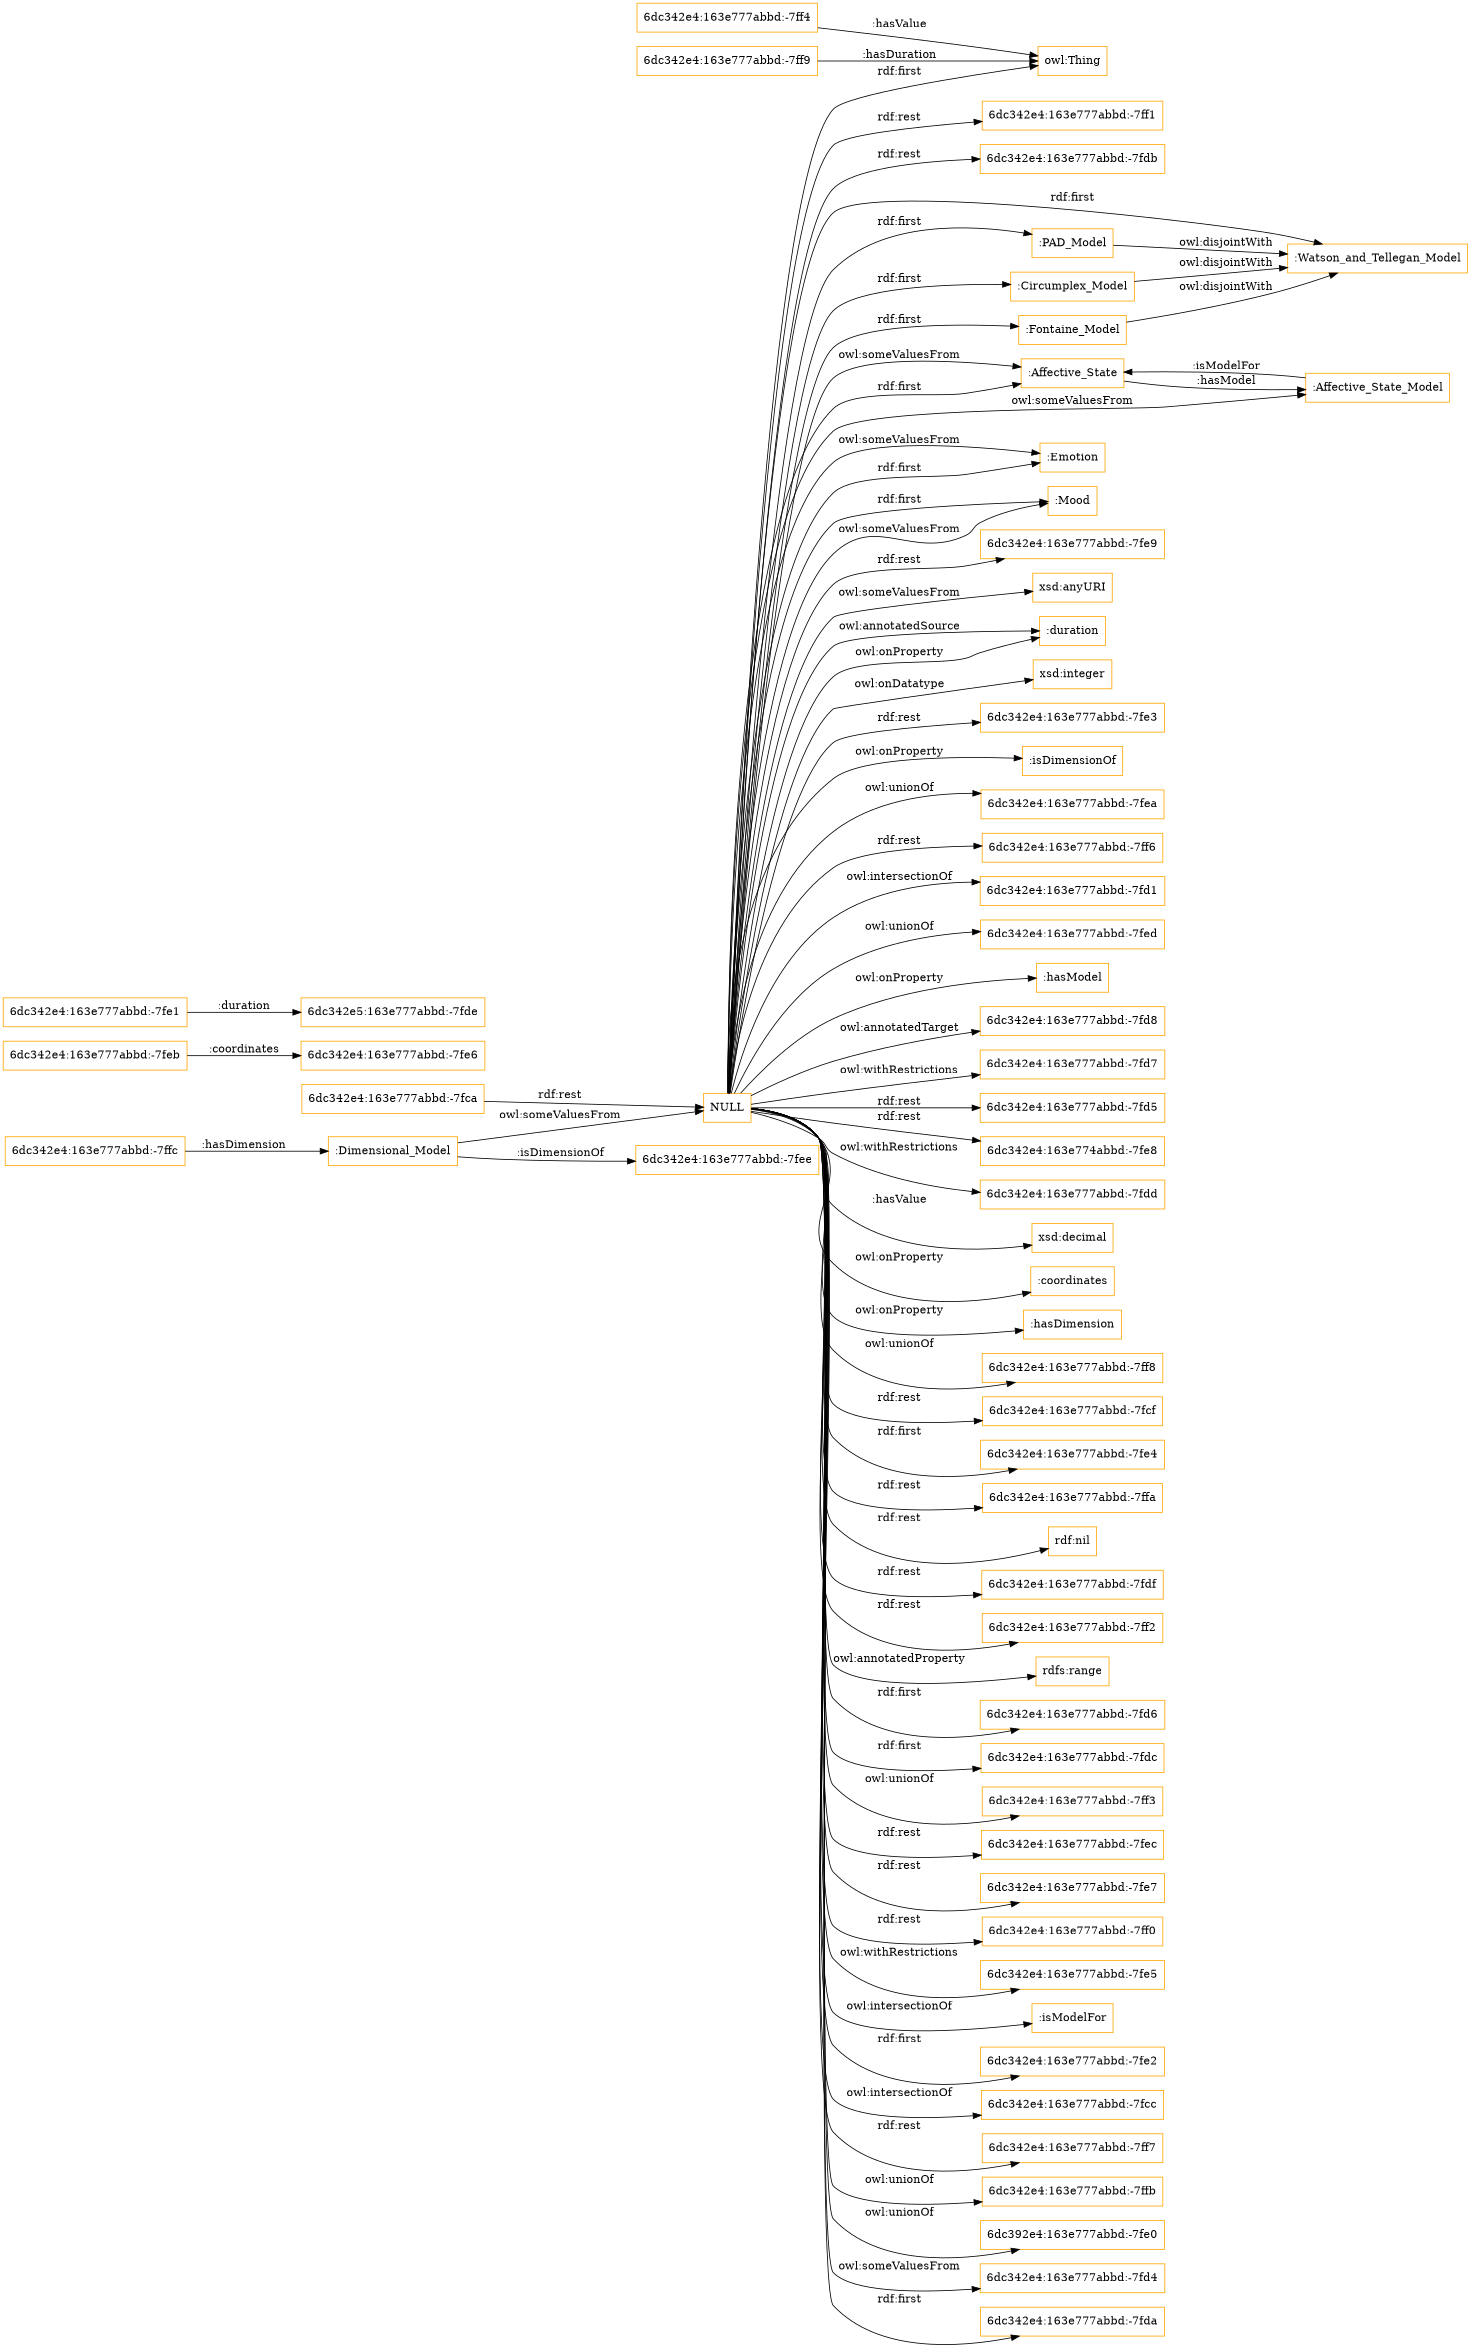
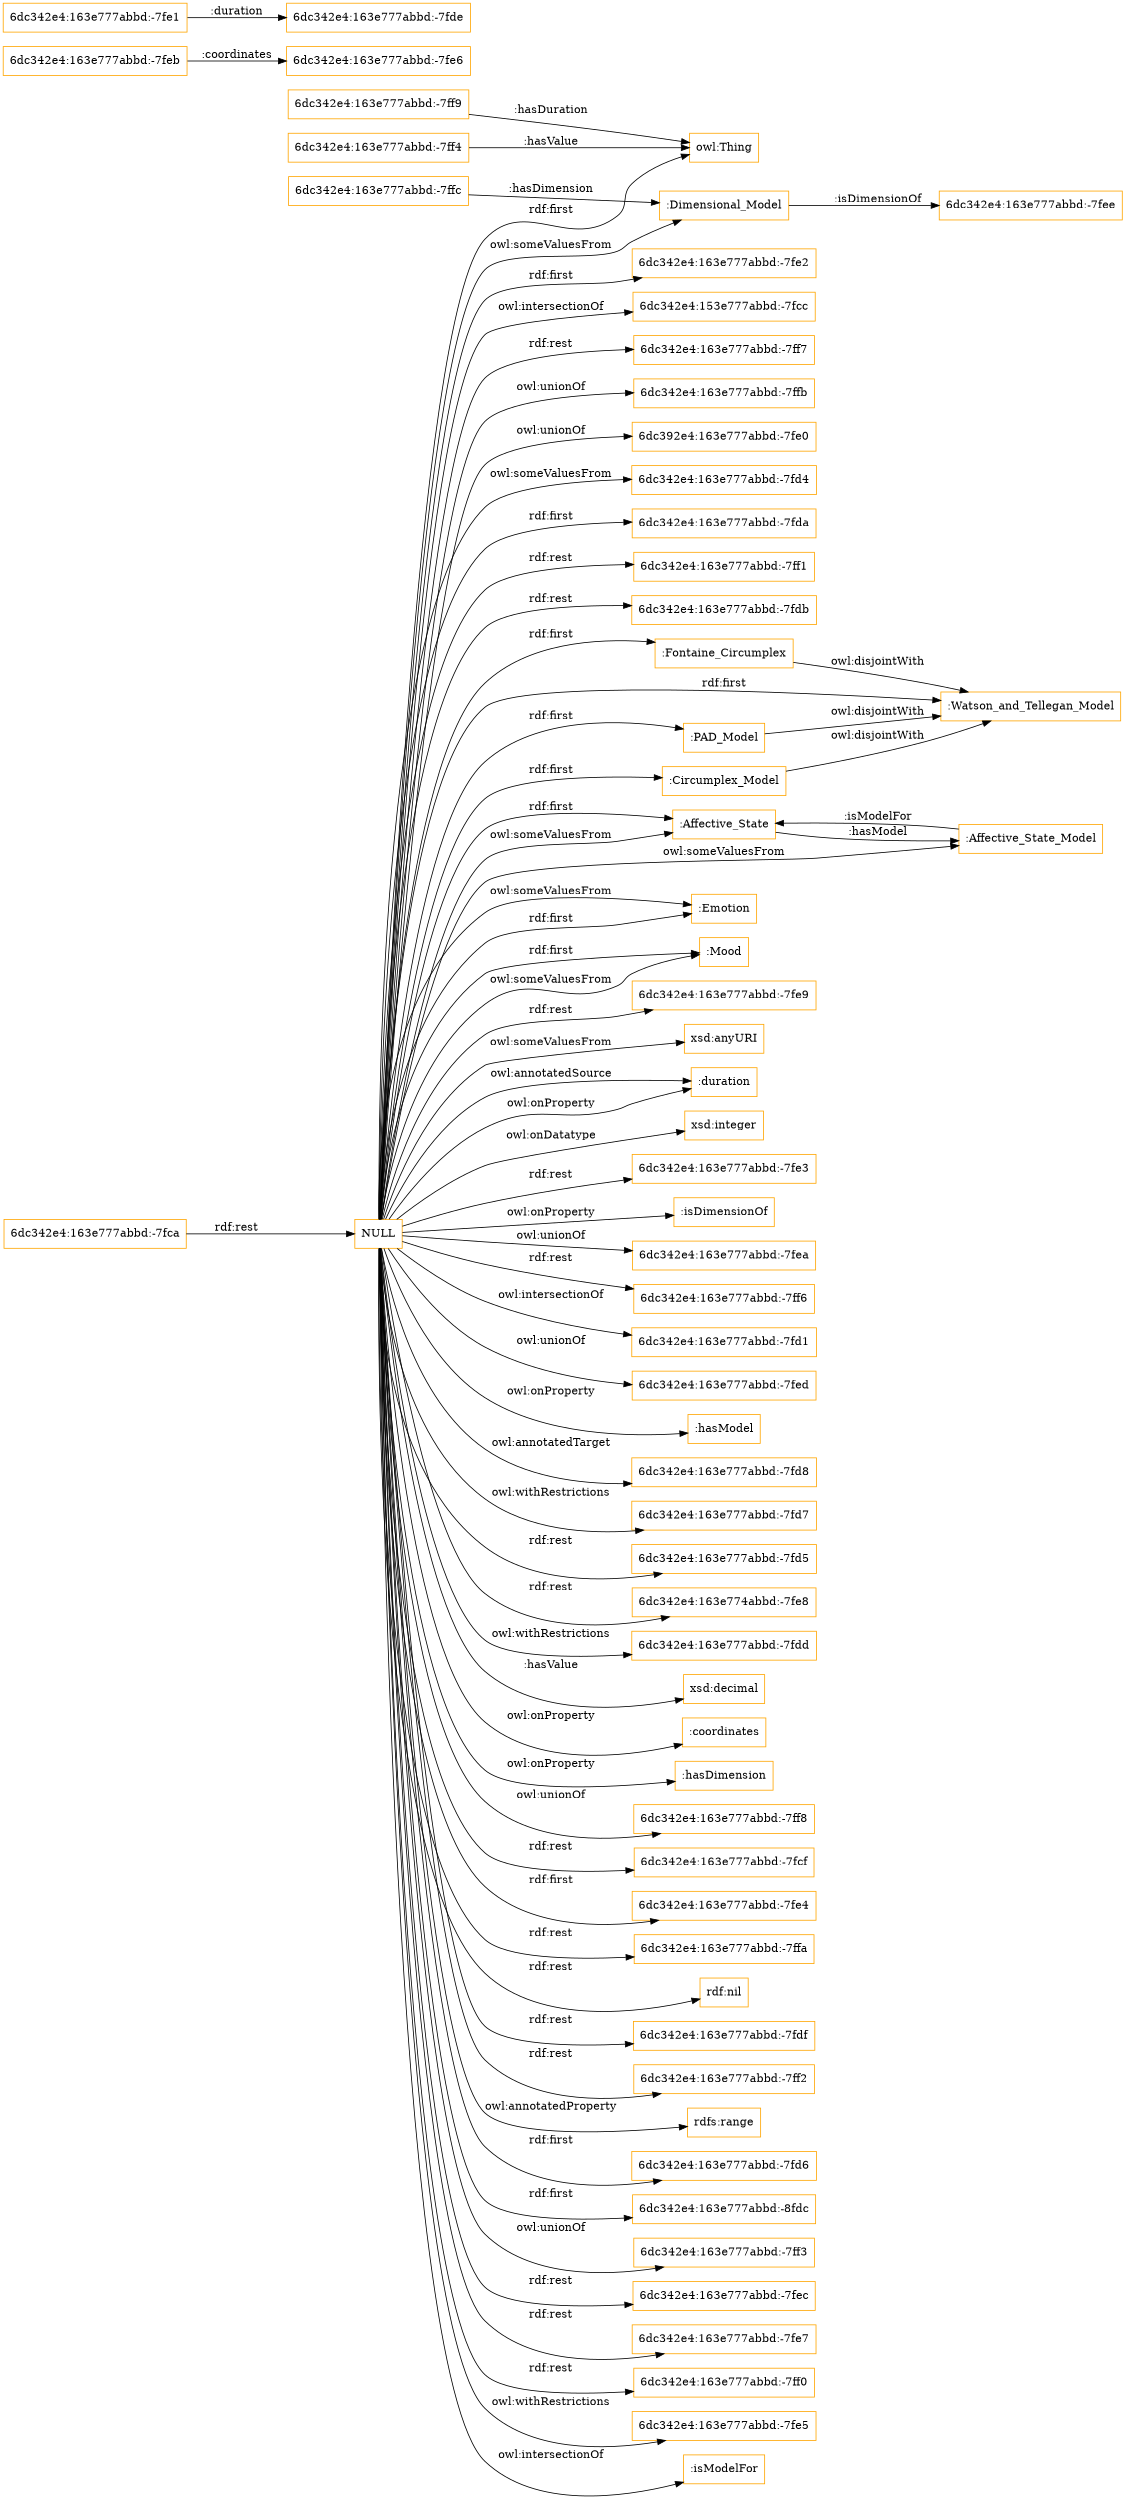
(1073, 330) -> (724, 653)
(393, 1012) -> (379, 18)
(577, 1127) -> (444, 412)
(1073, 1758) -> (724, 2209)
(1073, 2105) -> (724, 307)
